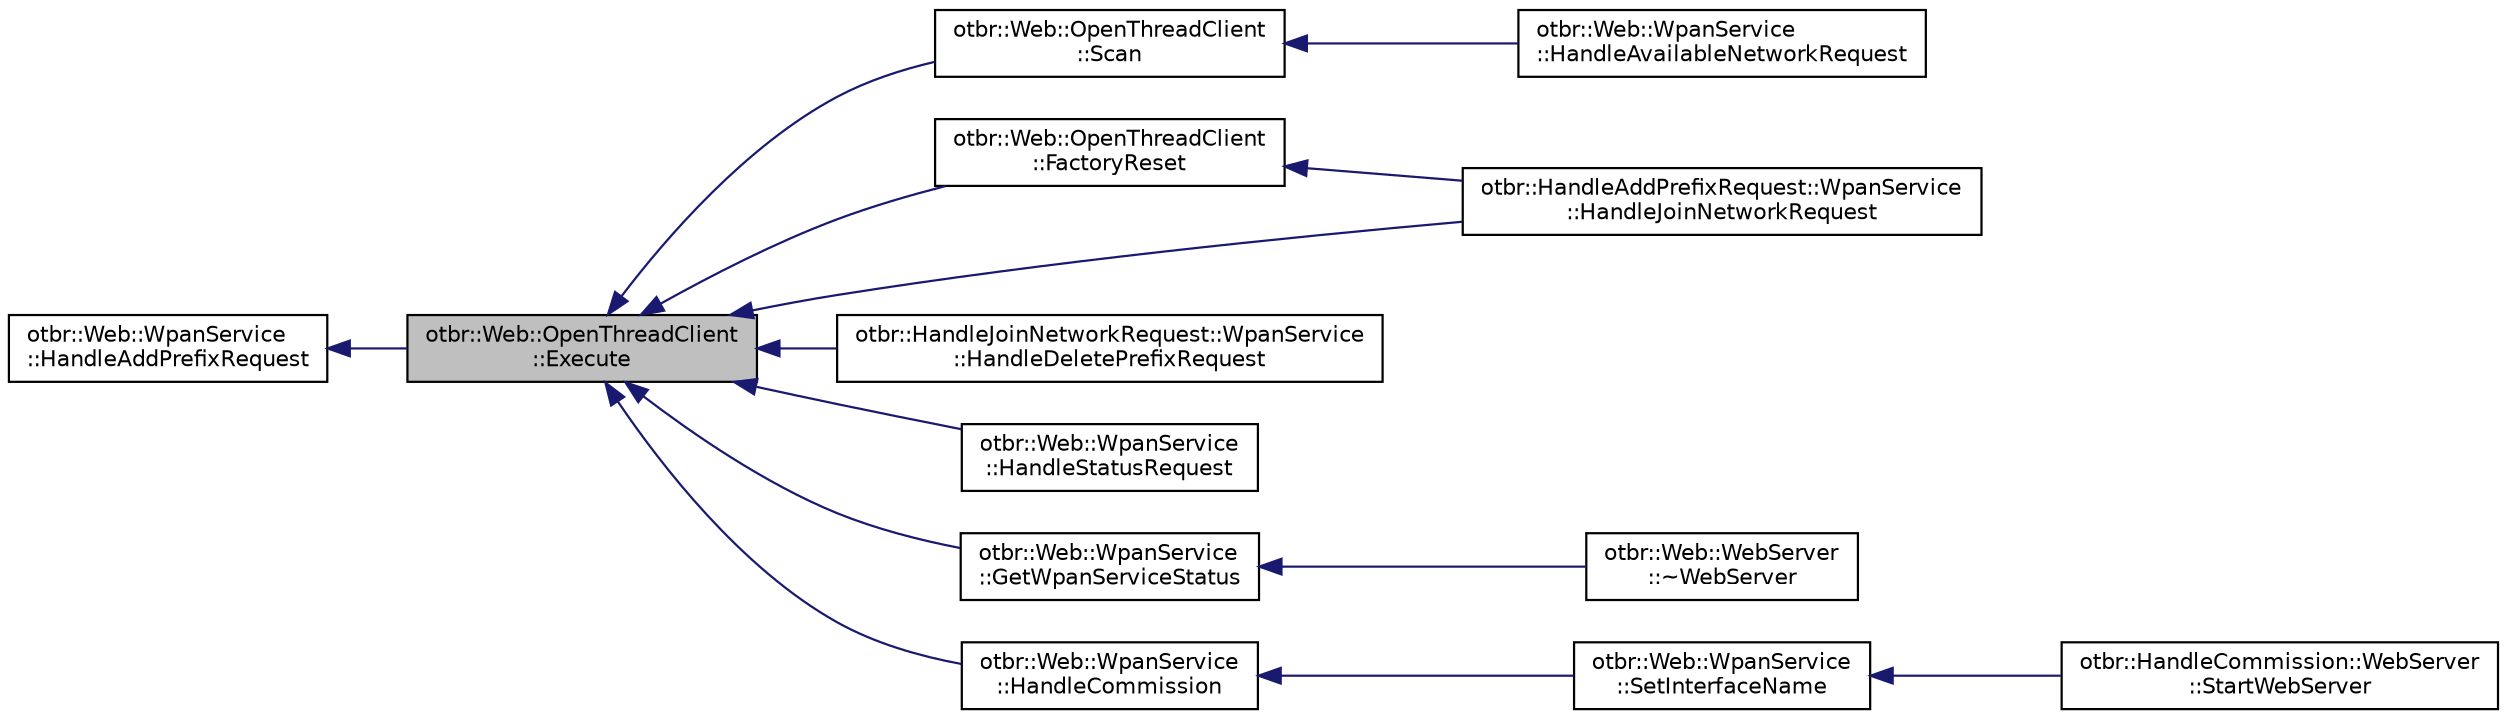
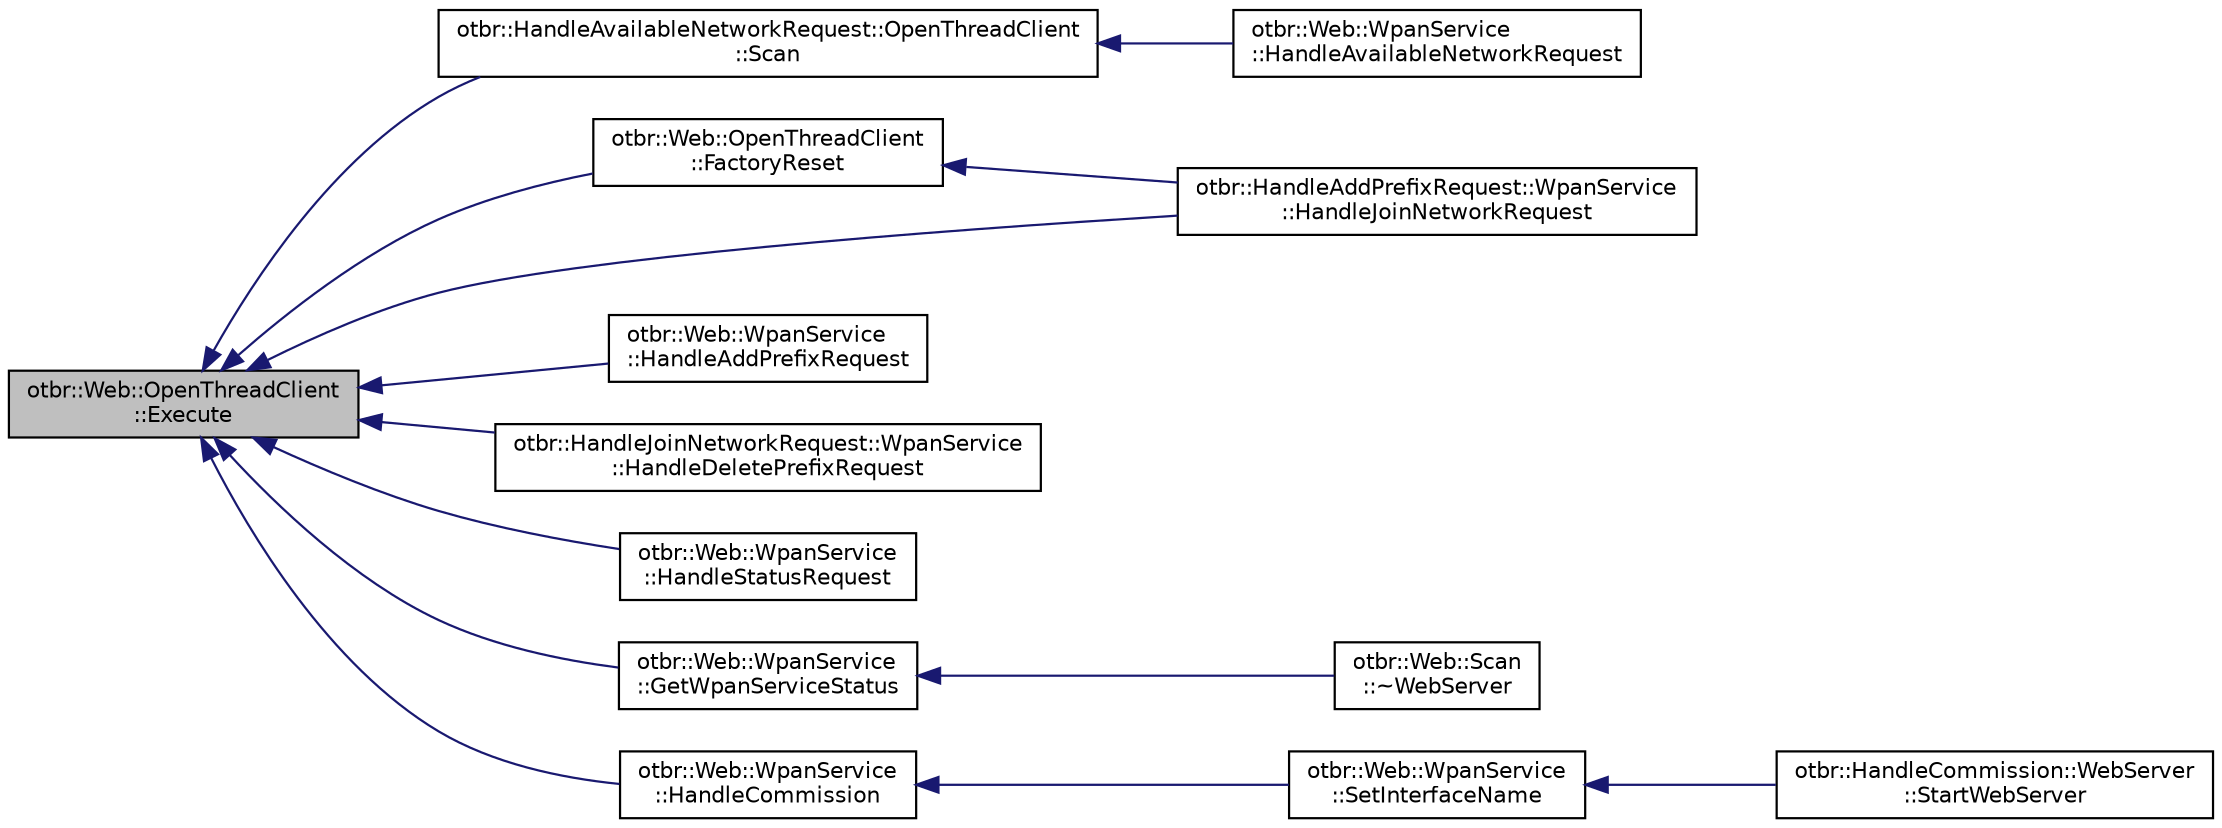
(1110, 43) -> (768, 43)
(379, 348) -> (495, 374)
(1722, 567) -> (1437, 676)
